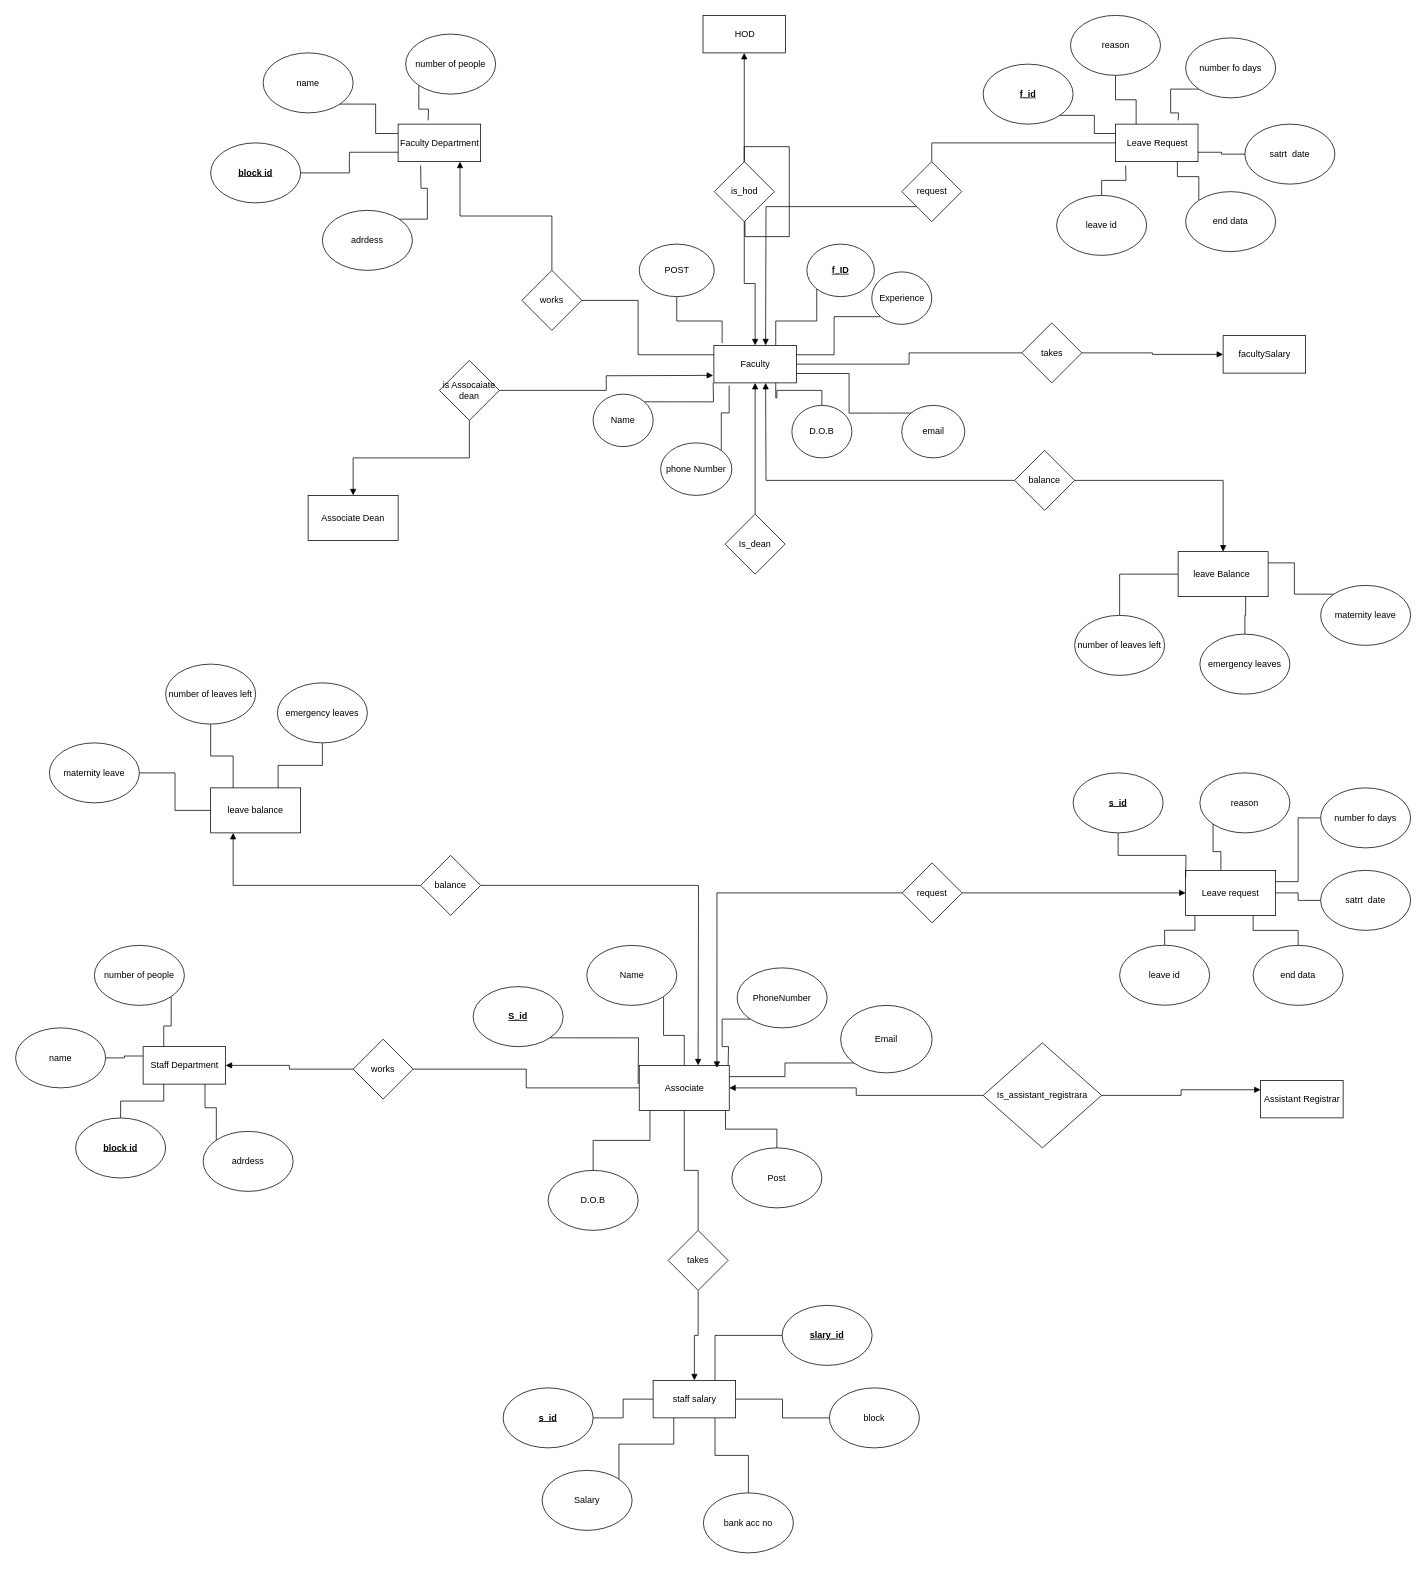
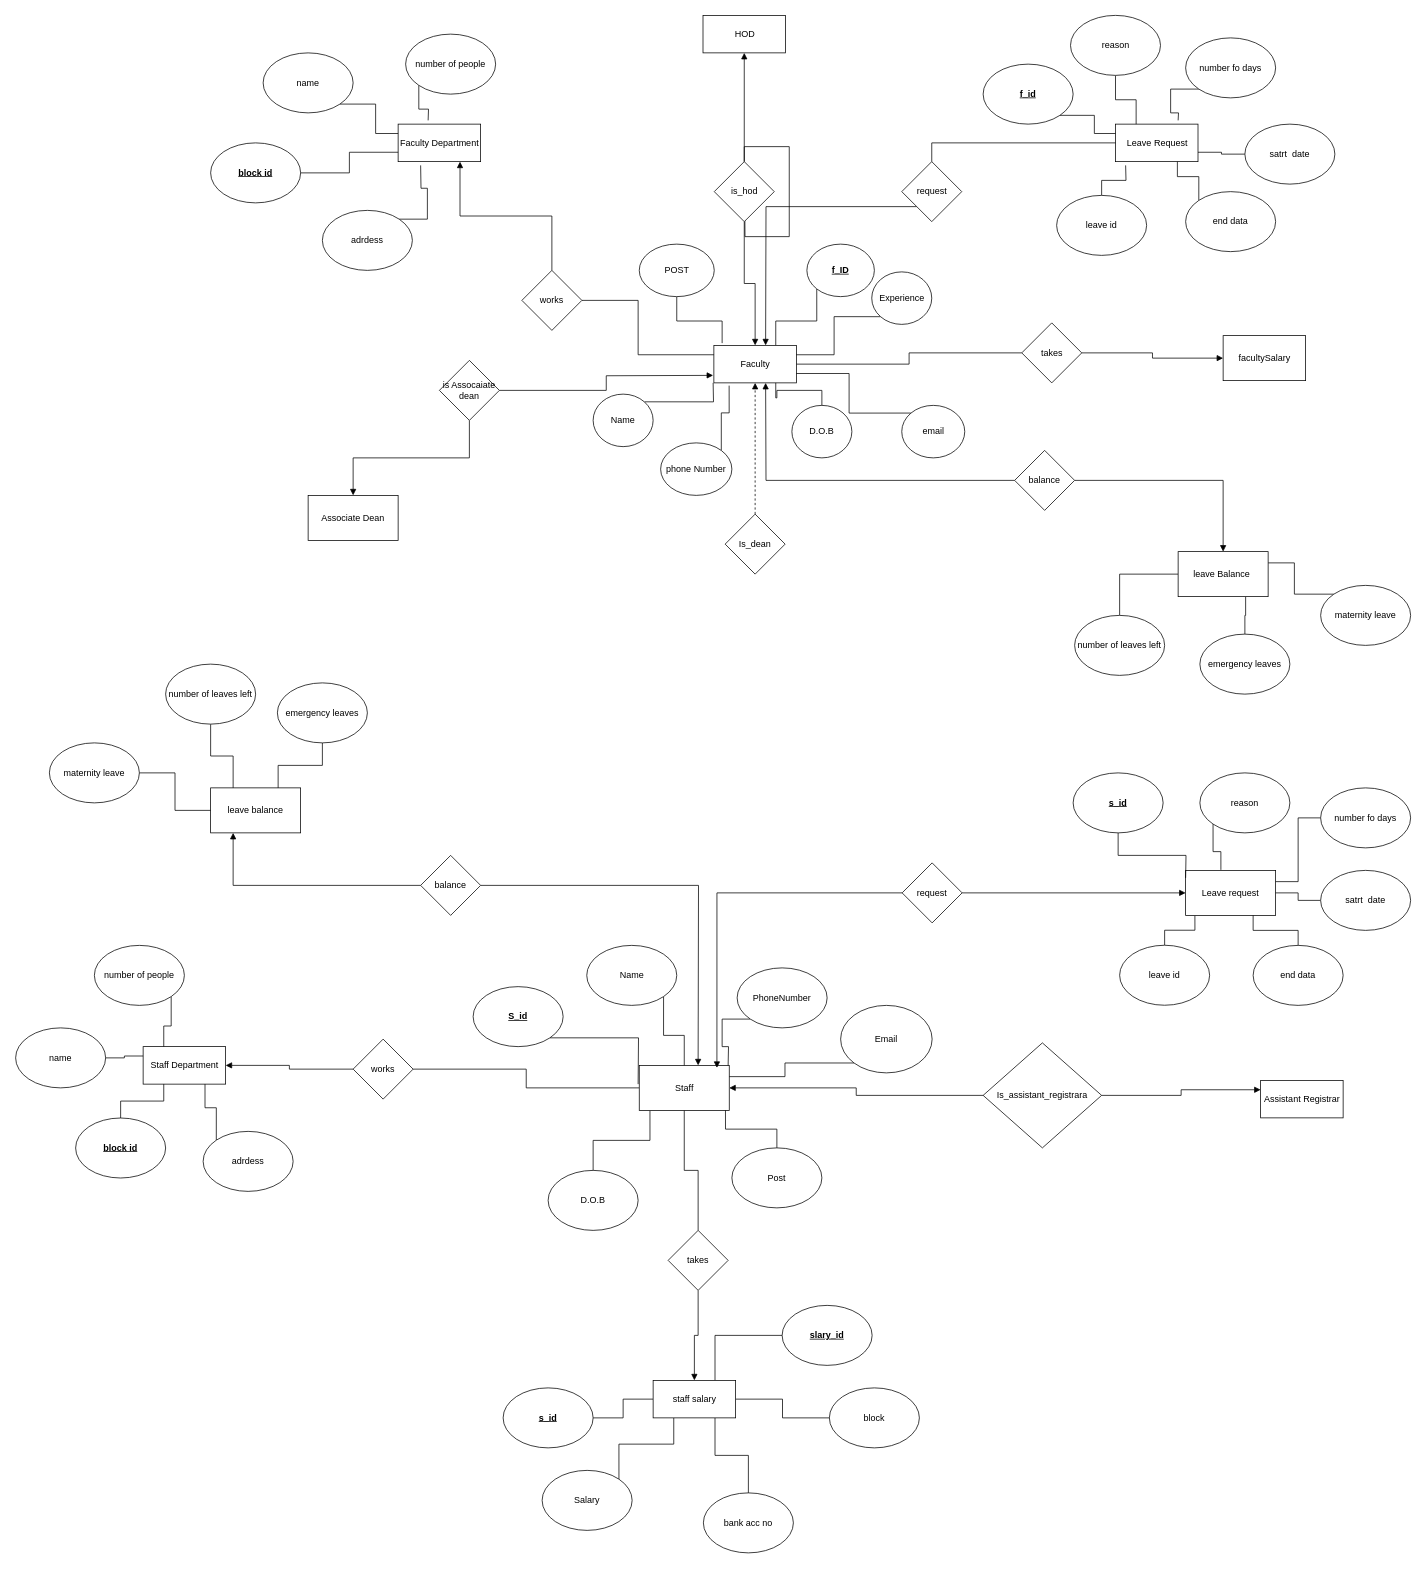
(1264, 354) -> (1264, 358)
(755, 451) -> (755, 451)
(684, 1088) -> (684, 1088)
